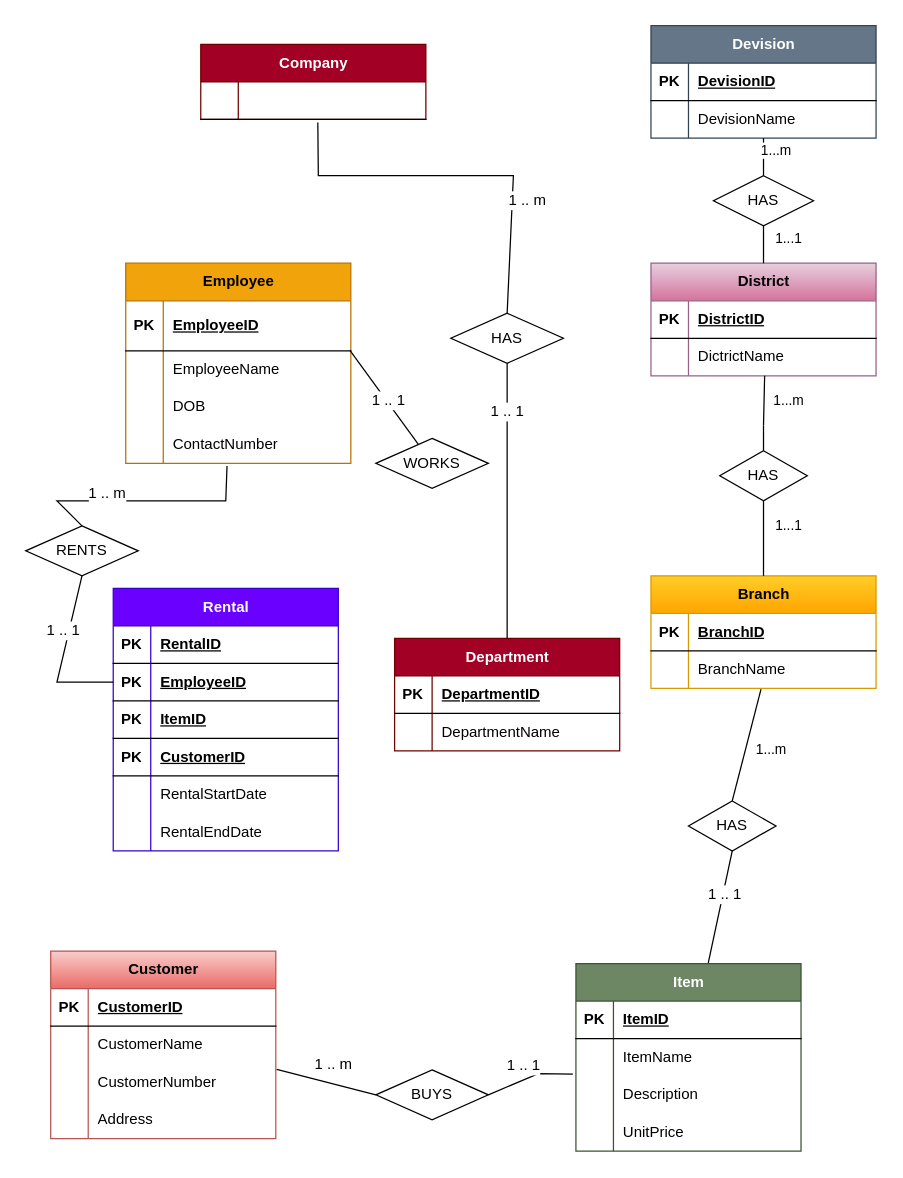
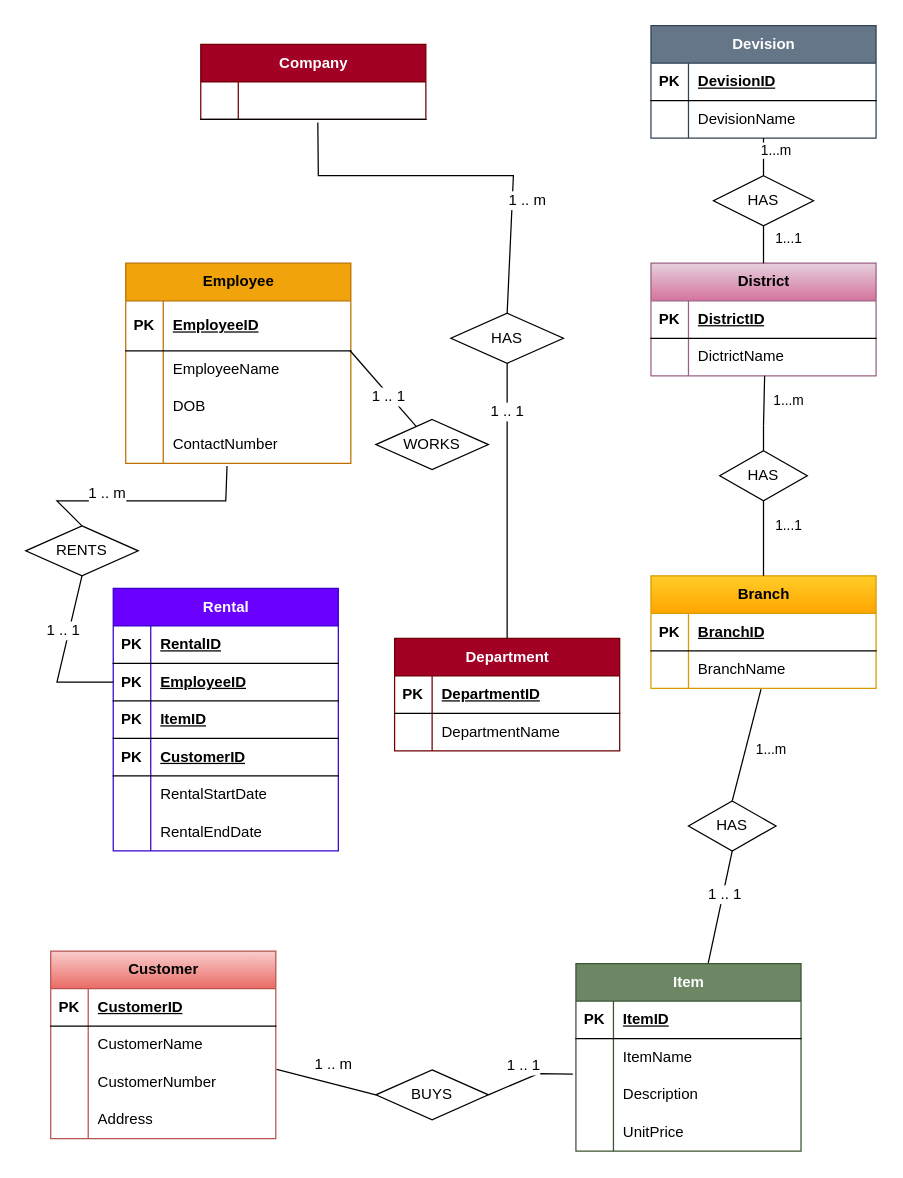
(432, 463) -> (432, 444)
